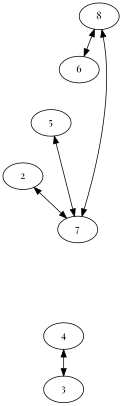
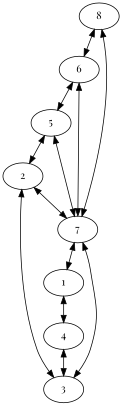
none -> (65, 96)
none -> (37, 150)
none -> (78, 150)
none -> (64, 283)
none -> (23, 287)
none -> (96, 312)
